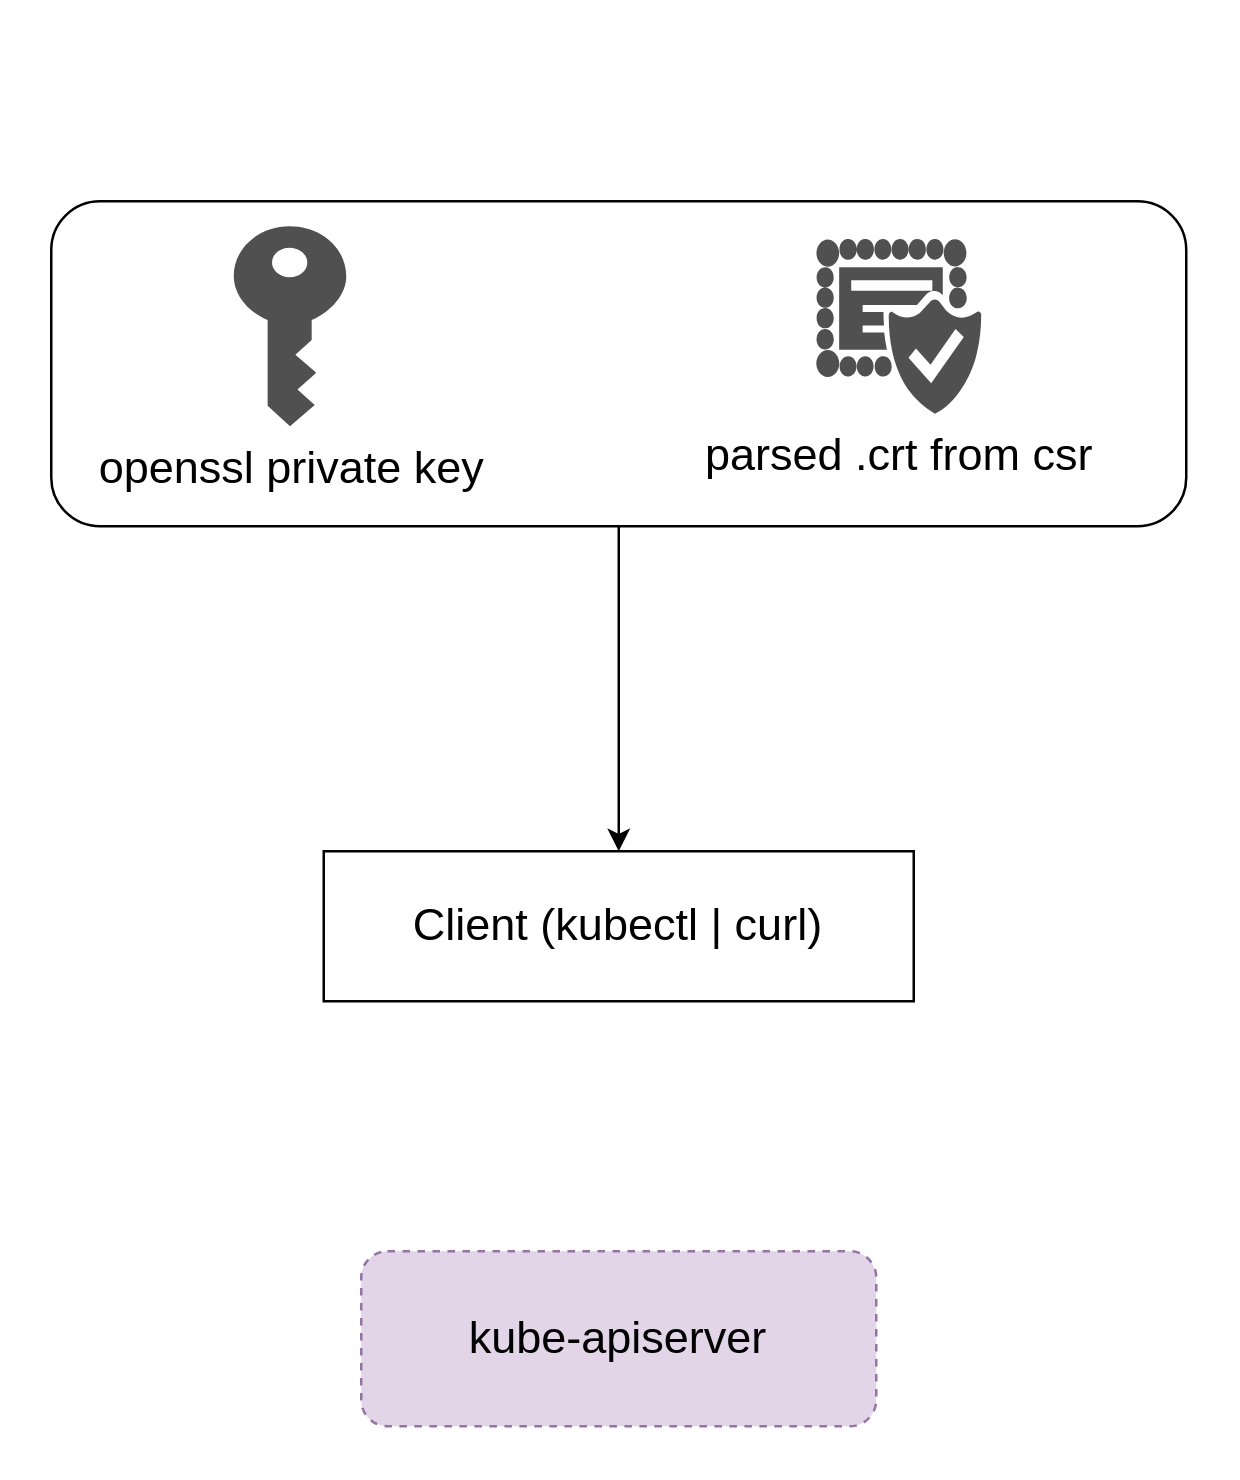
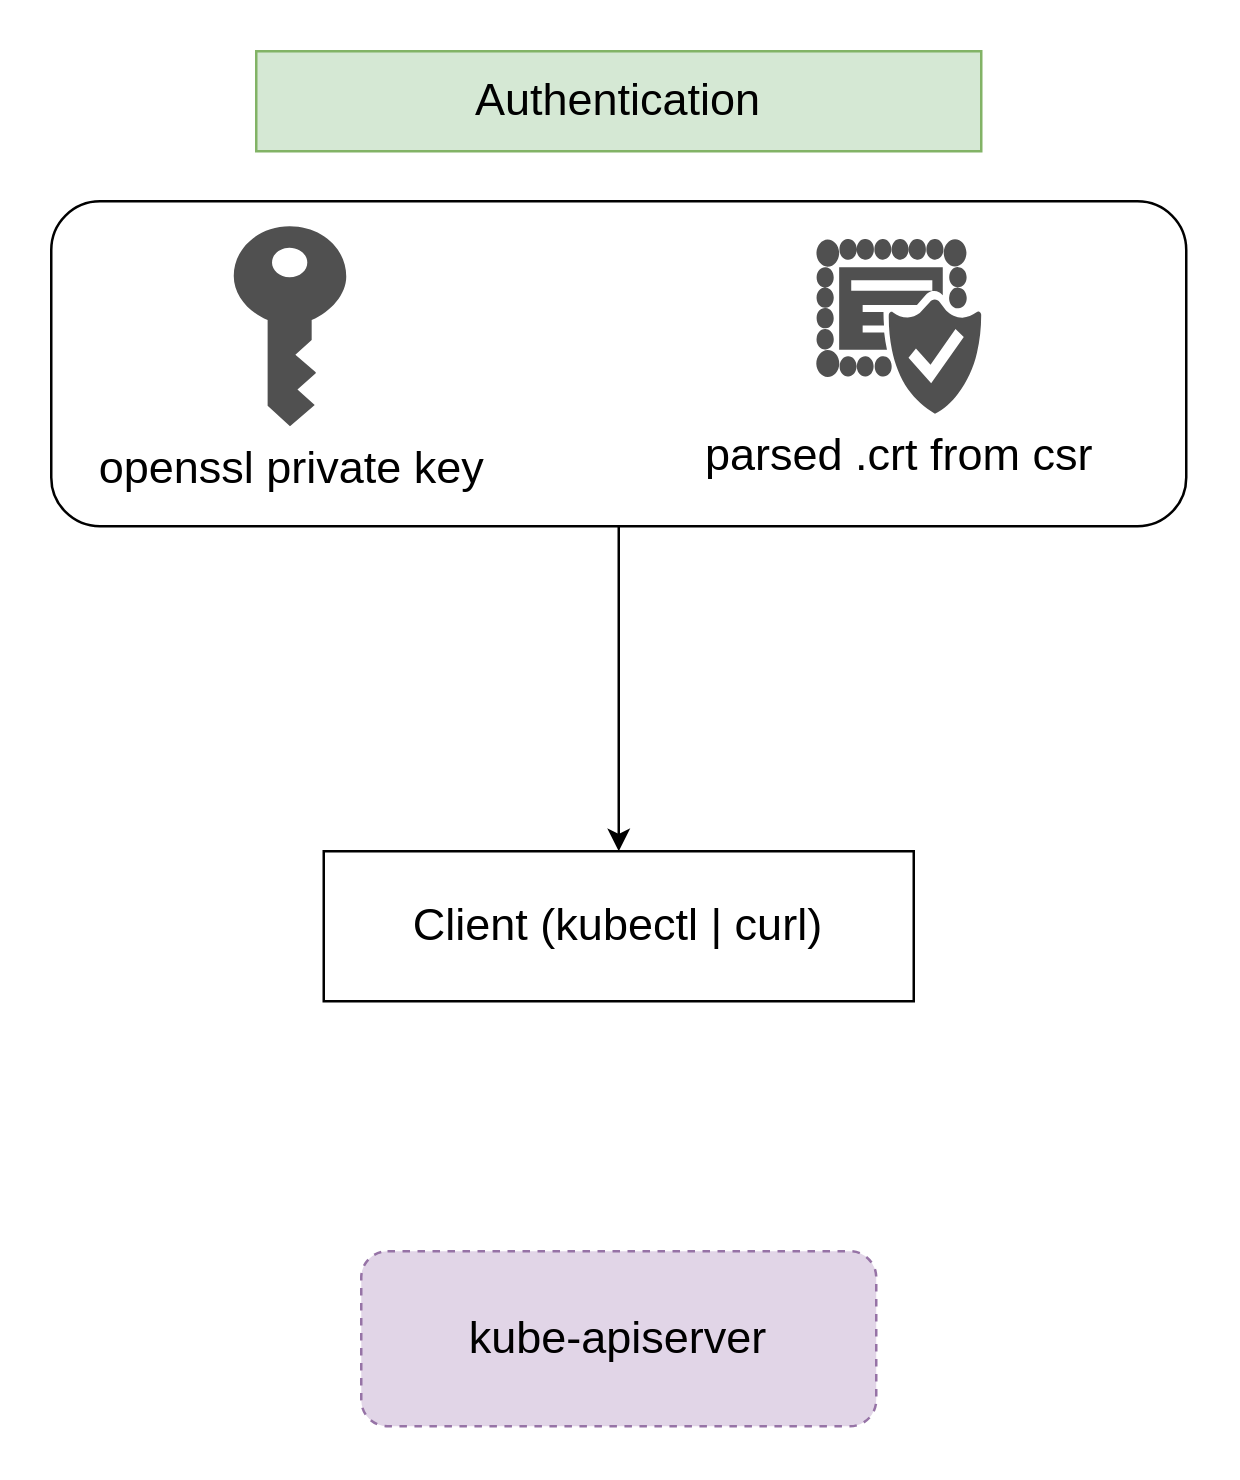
none -> (619, 101)
